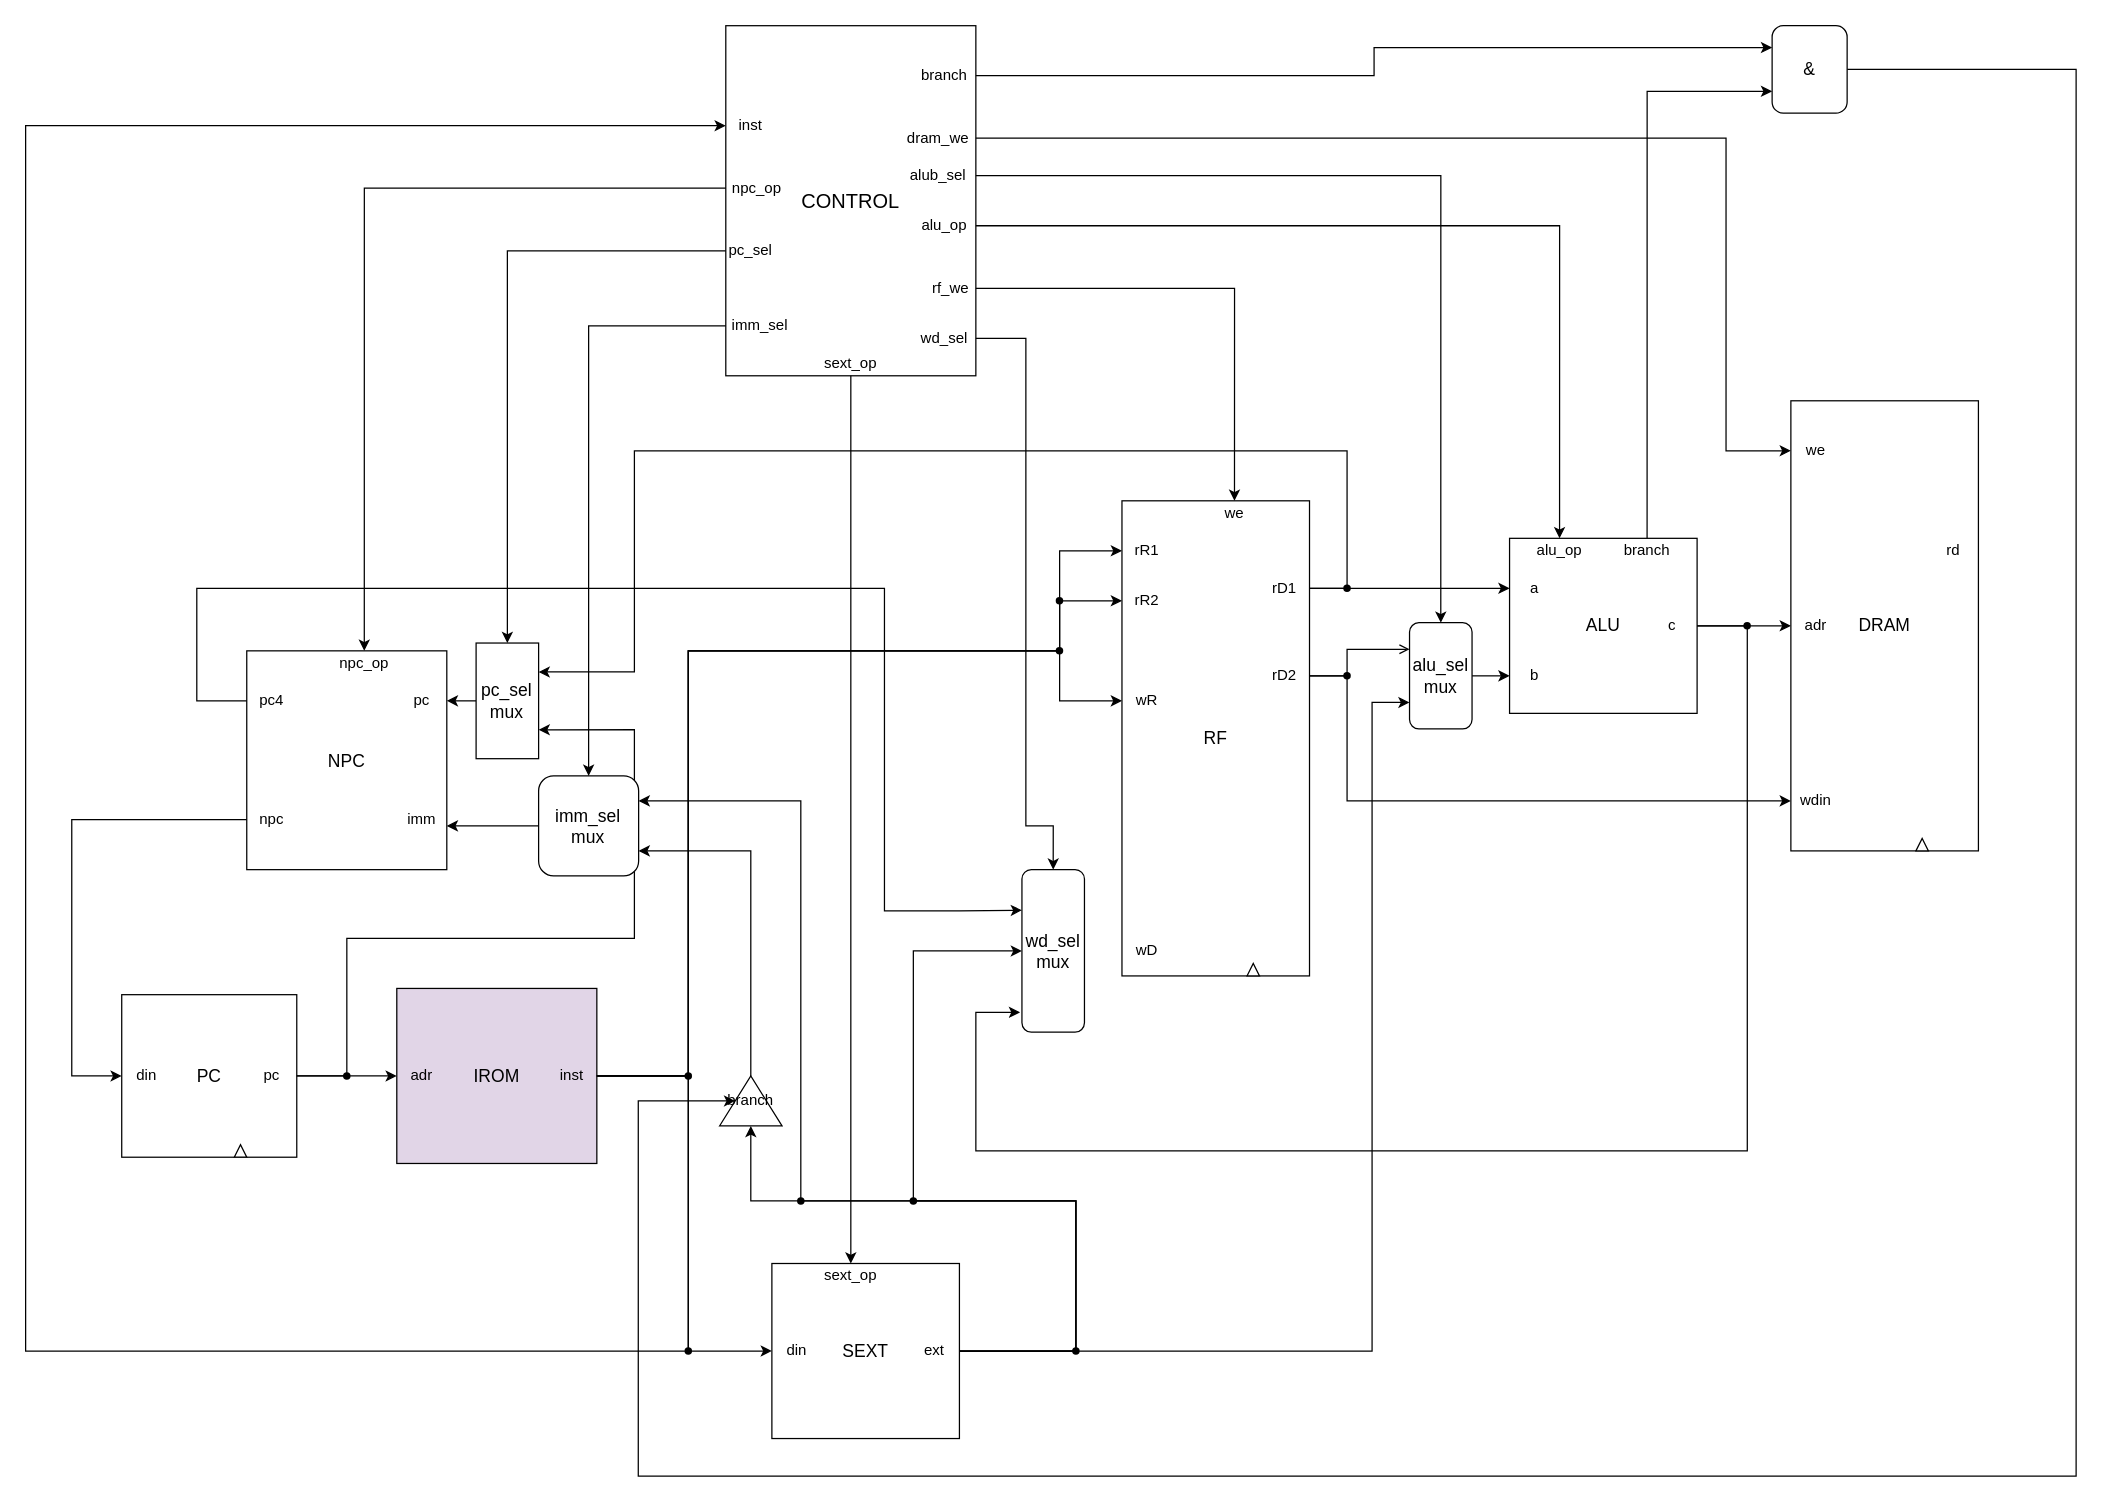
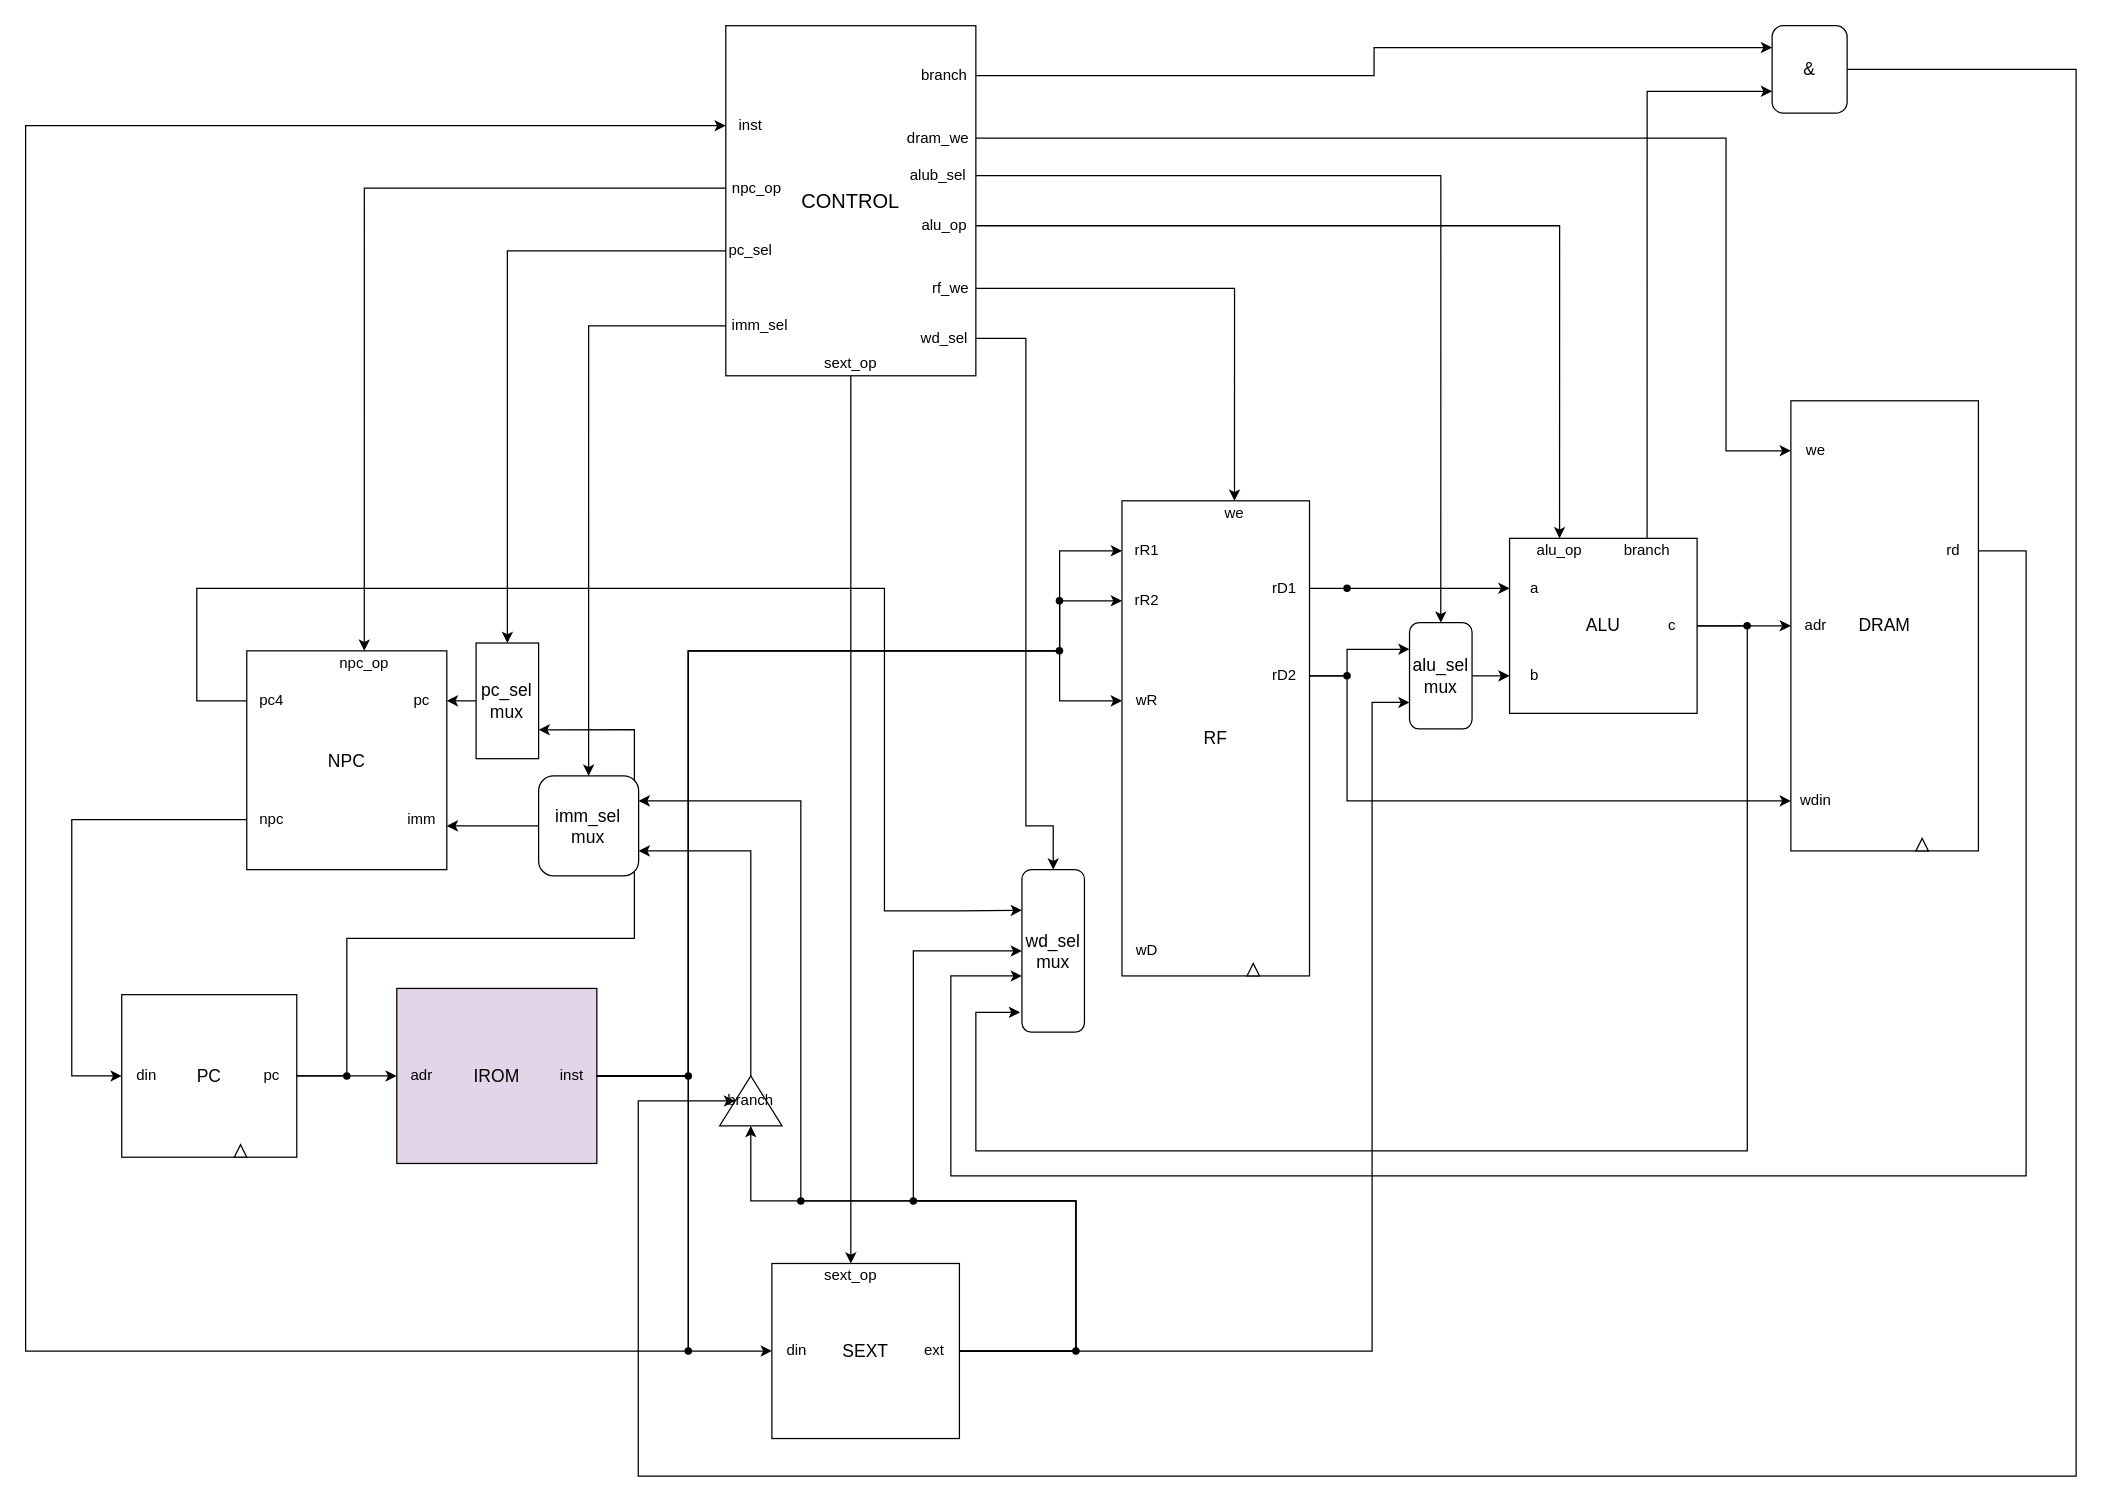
(903, 451) -> none
(1402, 649) -> (1399, 649)
none -> (1693, 1176)
